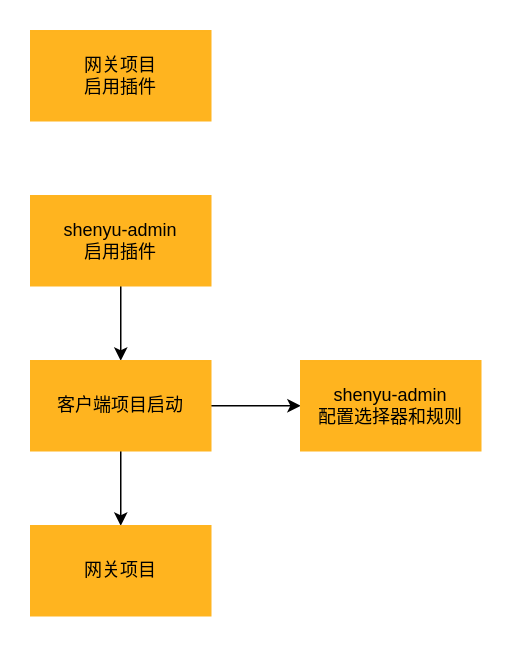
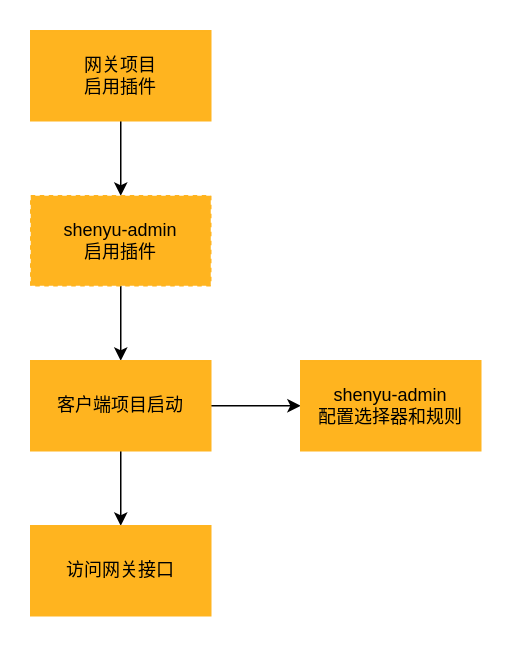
none -> (121, 153)
(121, 241) -> (121, 241)
(121, 571) -> (121, 571)
